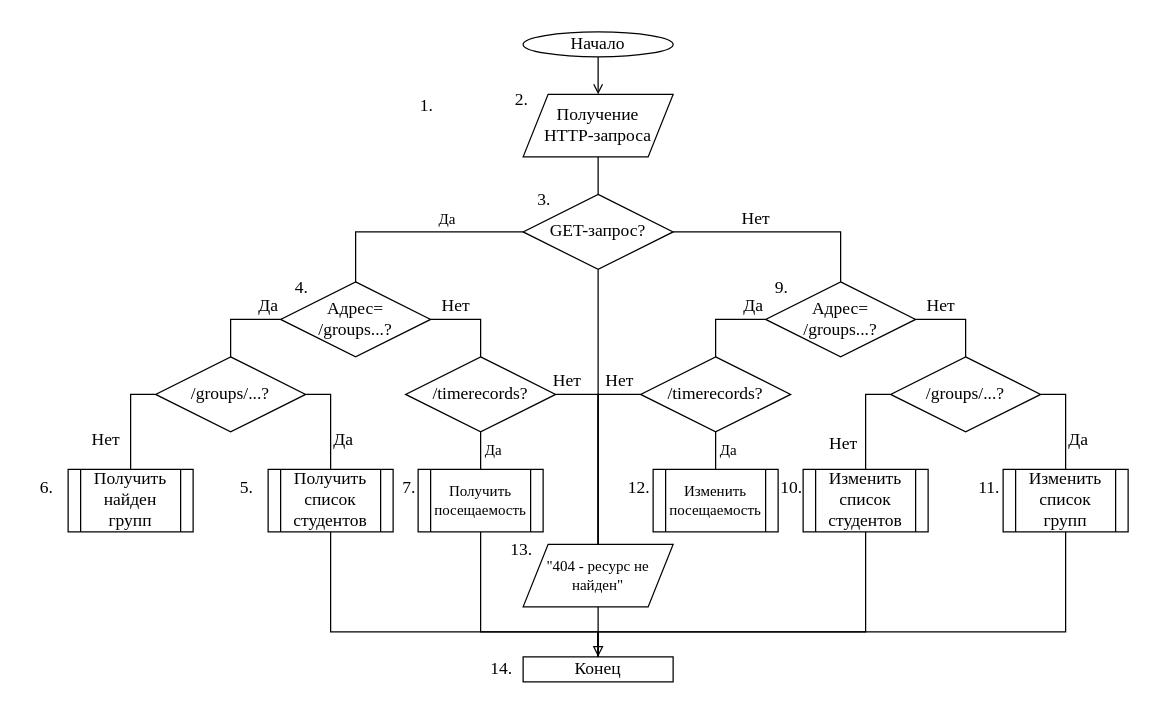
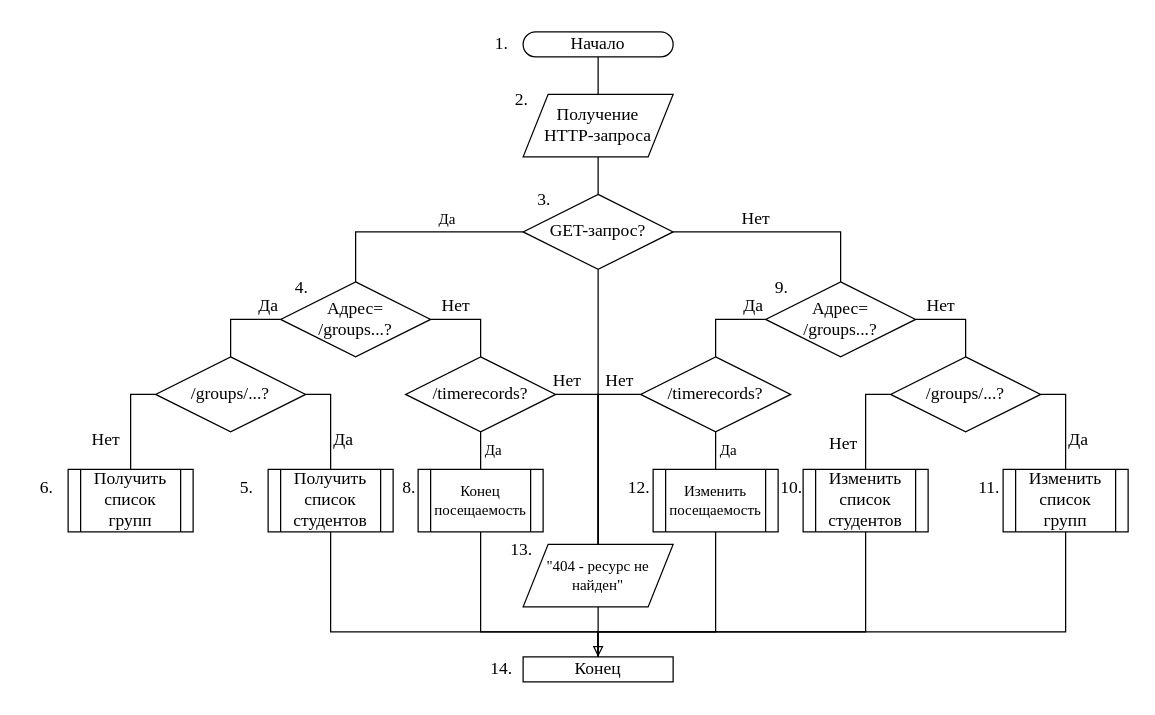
(598, 44) -> (598, 44)
(598, 88) -> (598, 89)
(427, 107) -> (502, 44)
(409, 488) -> (409, 488)
(131, 501) -> (131, 501)
(481, 501) -> (481, 501)
none -> (716, 580)
